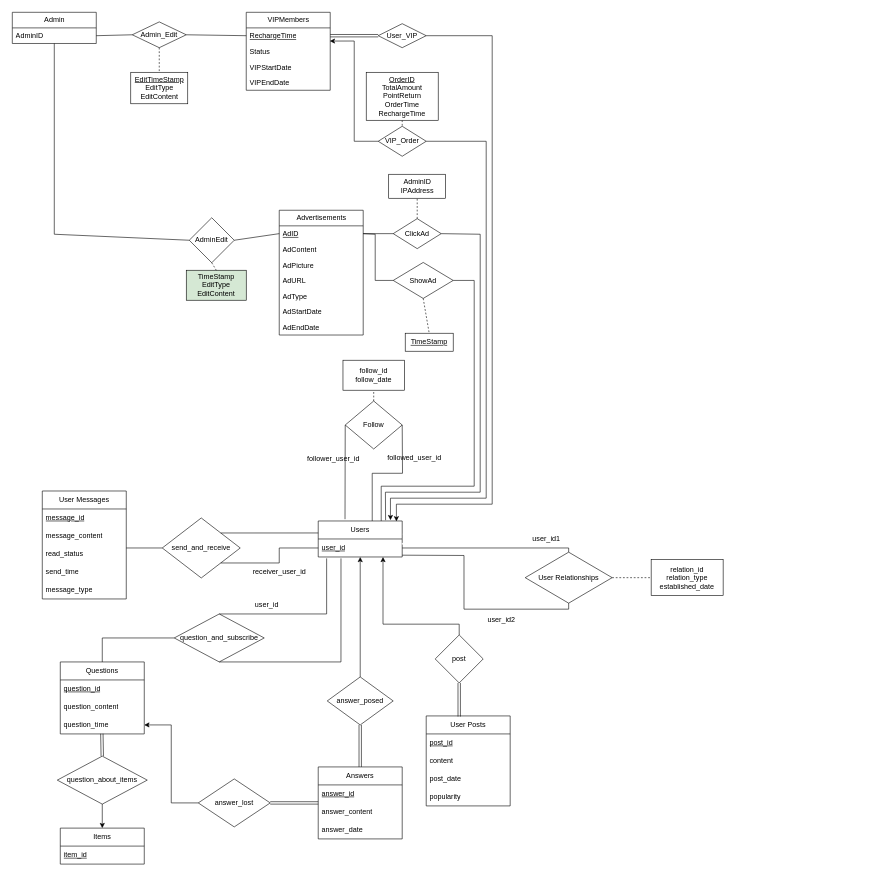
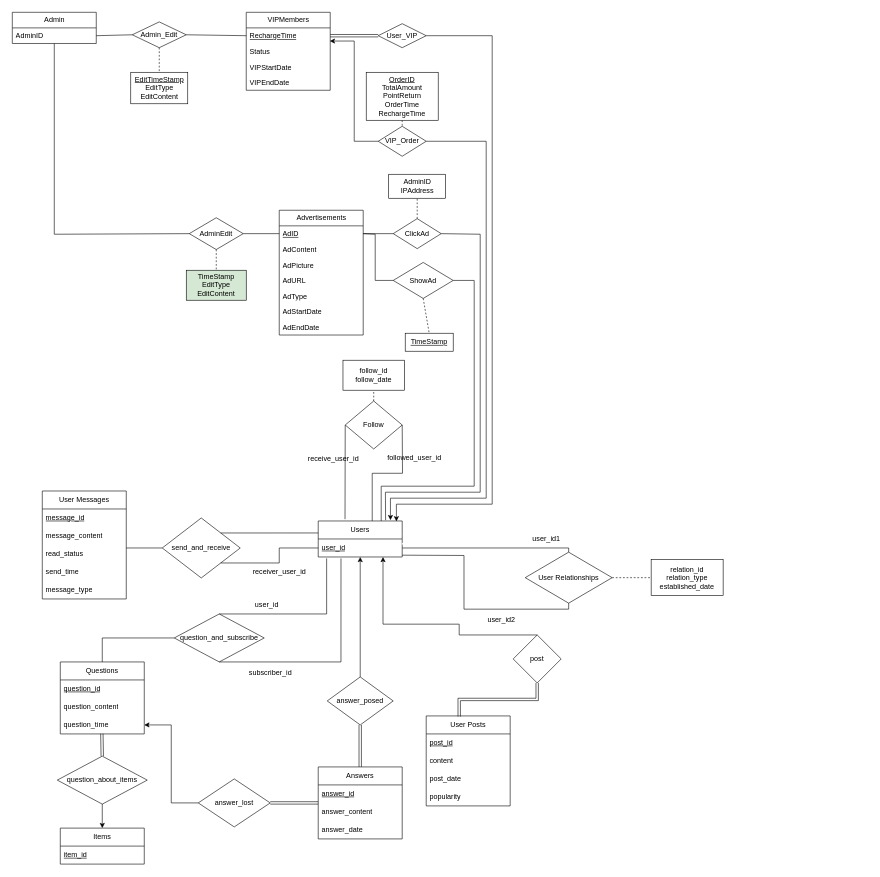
(212, 240) -> (216, 234)
(334, 459) -> (334, 459)
(459, 659) -> (537, 659)
none -> (270, 673)
